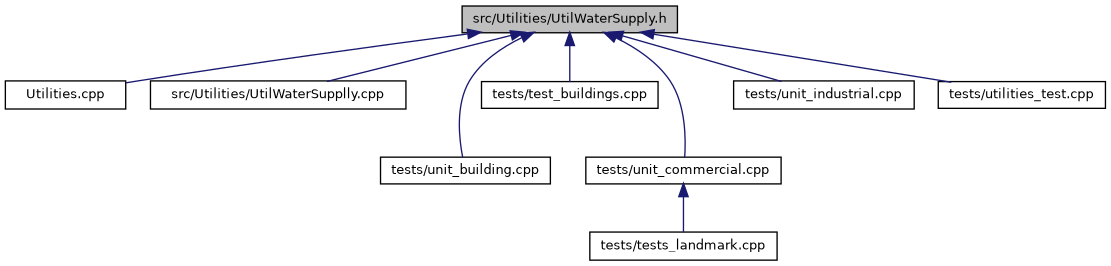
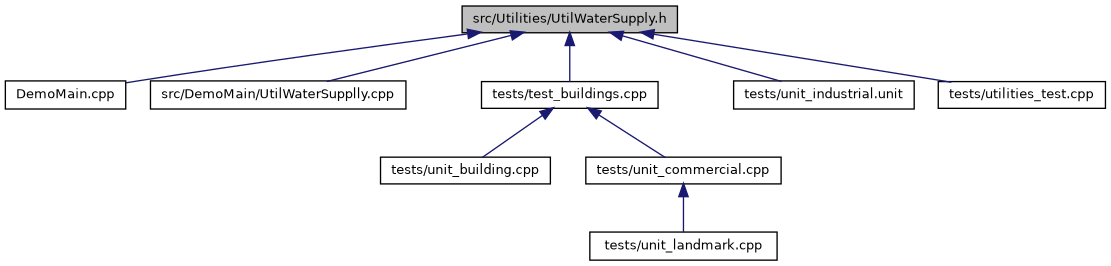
(467, 85) -> (512, 137)
(673, 85) -> (632, 136)
(66, 95) -> (66, 95)
(278, 95) -> (278, 95)
(824, 95) -> (824, 95)
(683, 246) -> (683, 246)
